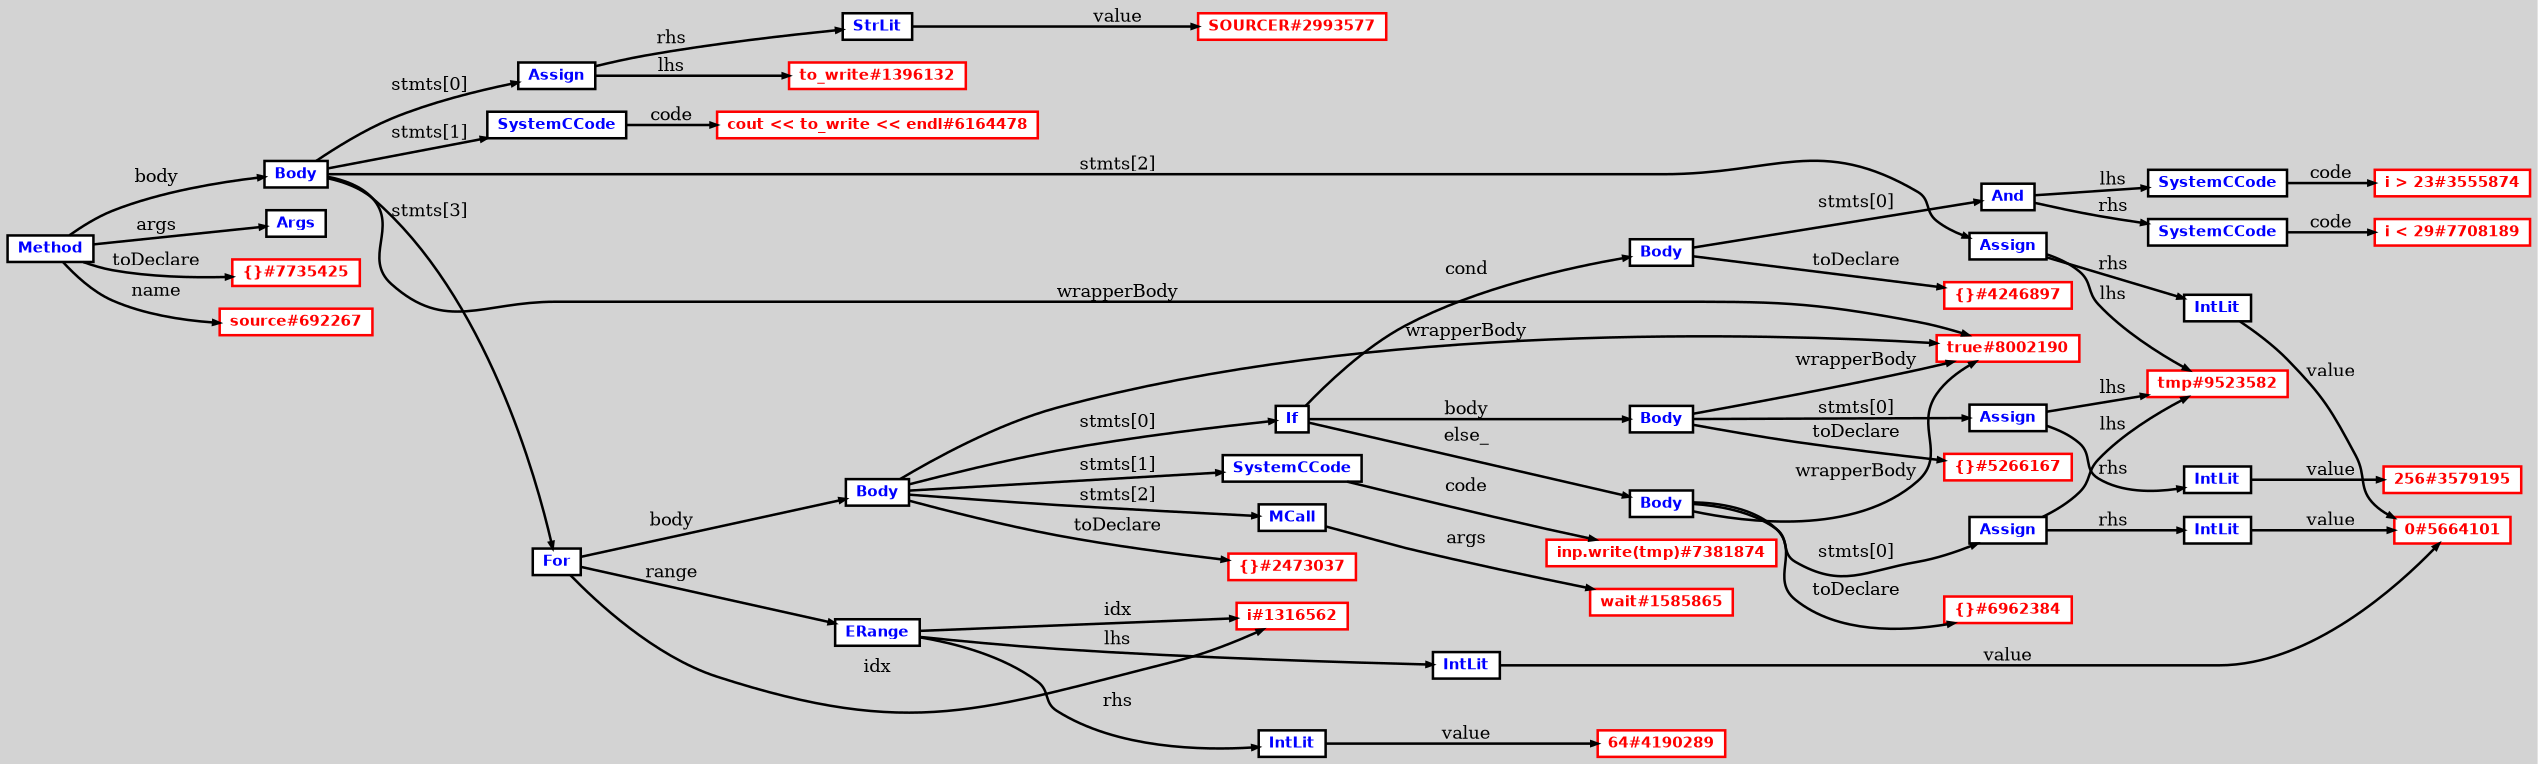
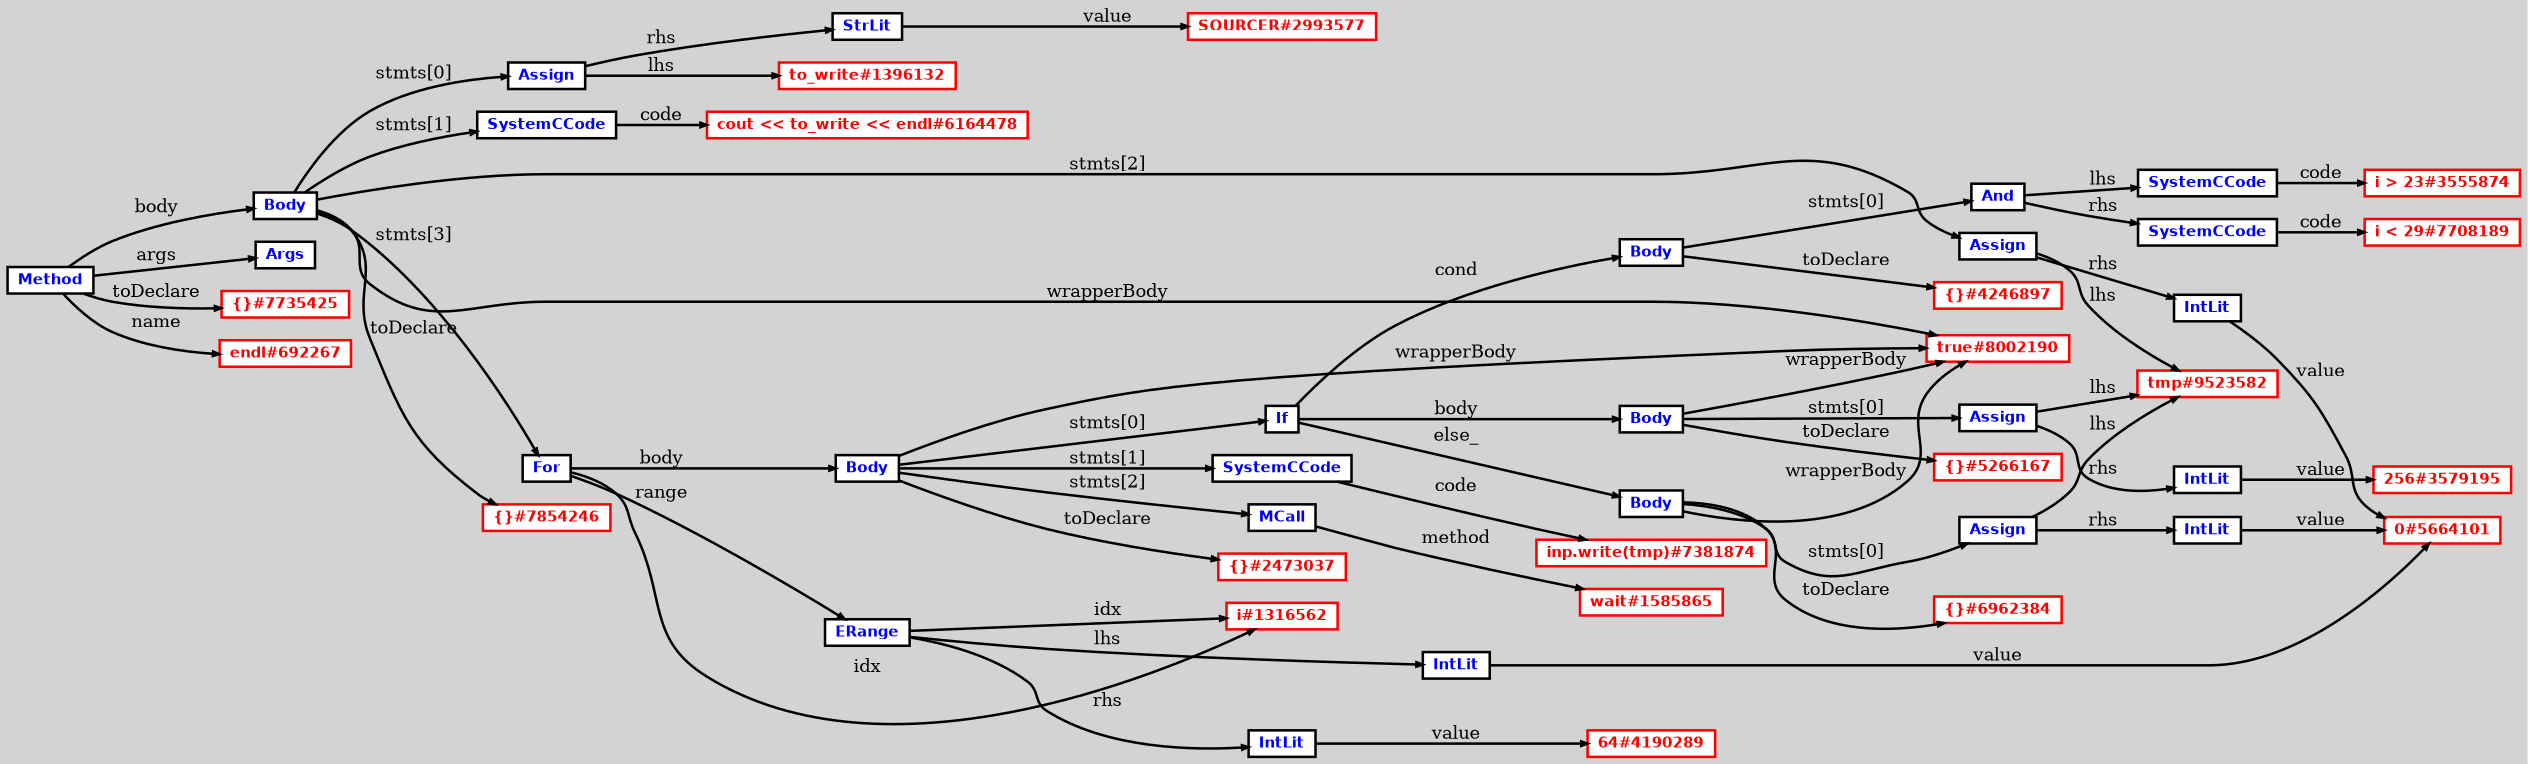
(296, 322) -> (285, 354)
none -> (547, 518)
(1466, 538) -> (1456, 538)
